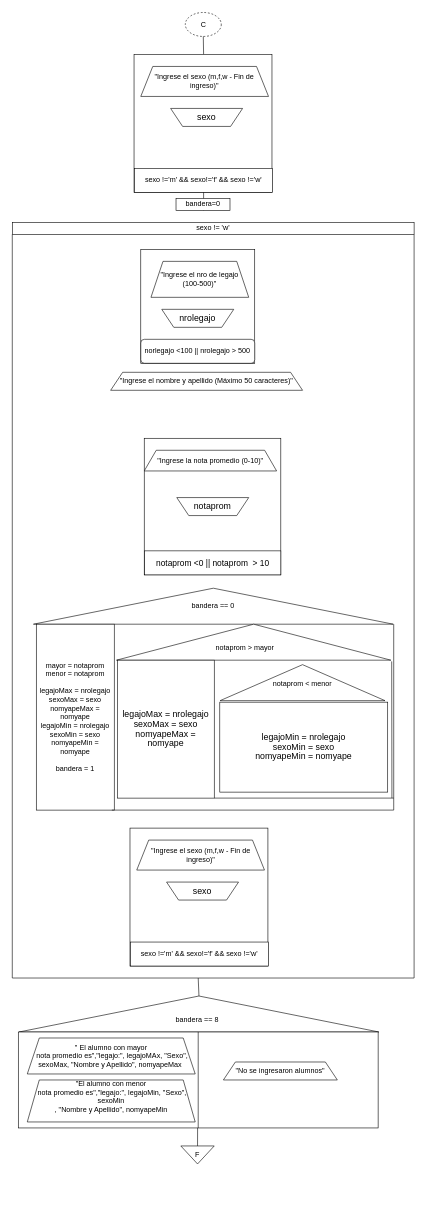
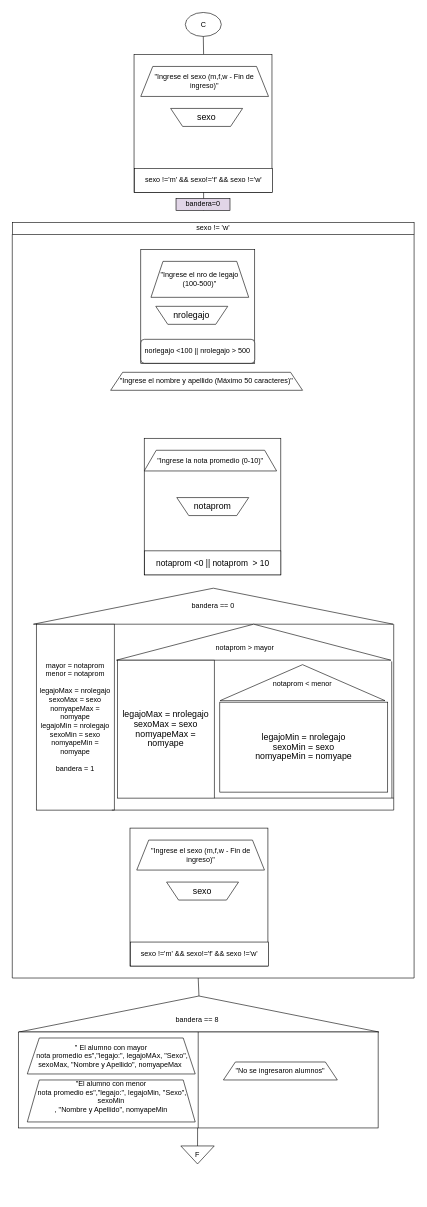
(203, 24) -> (203, 24)
(203, 204) -> (203, 204)
(198, 318) -> (192, 315)
